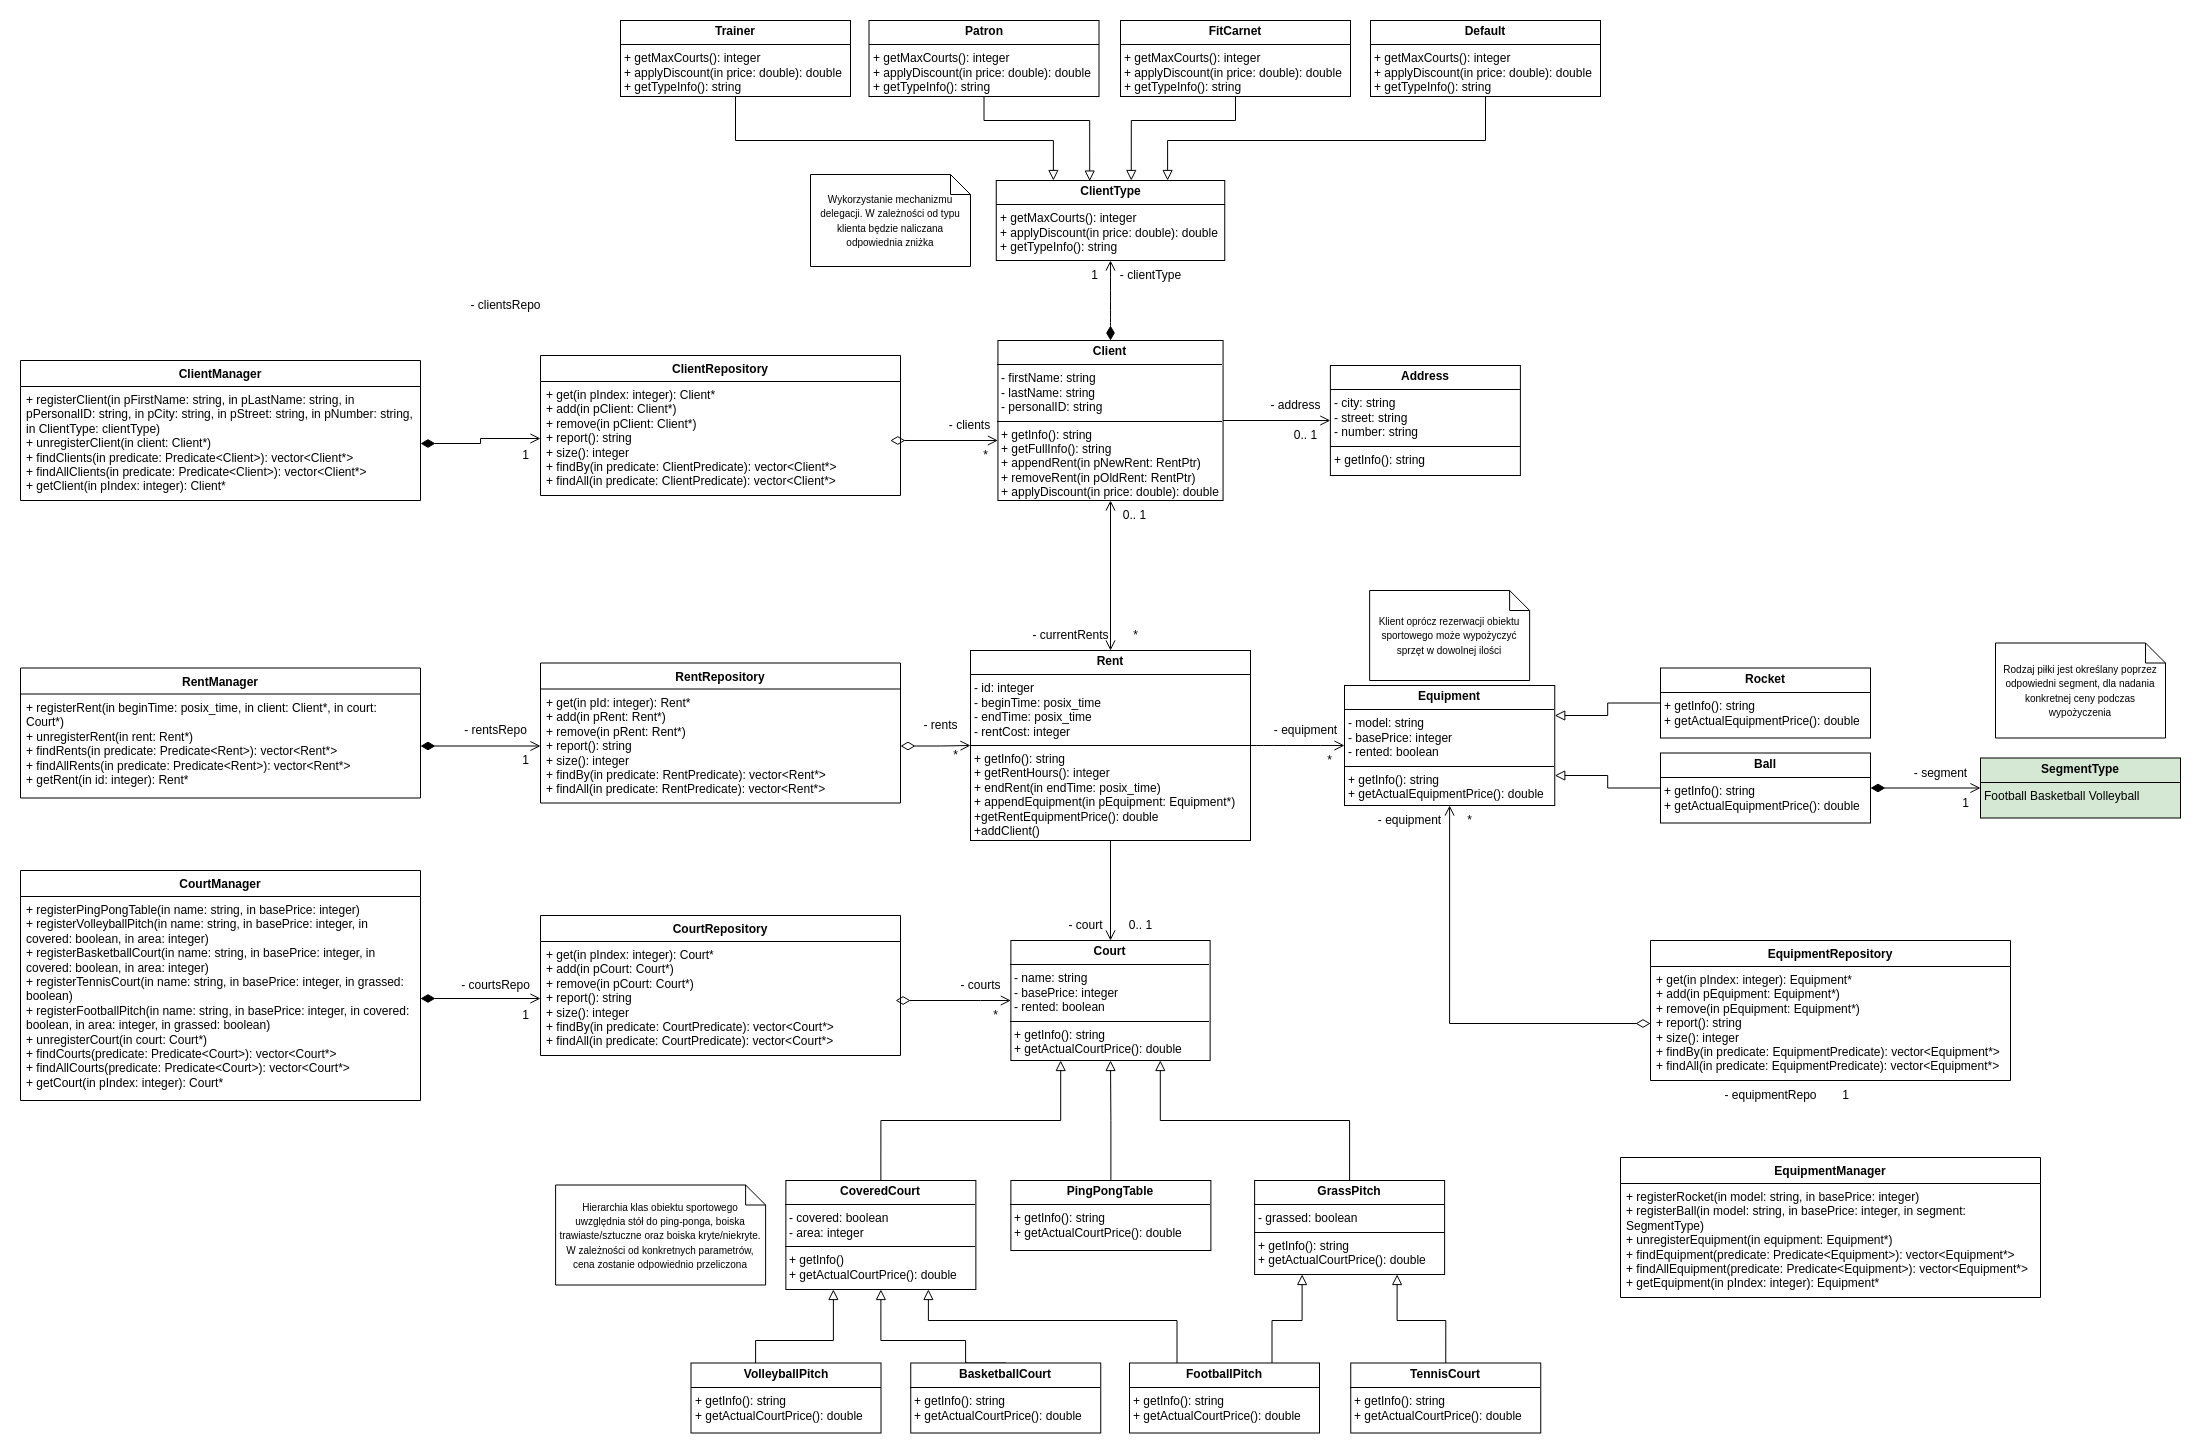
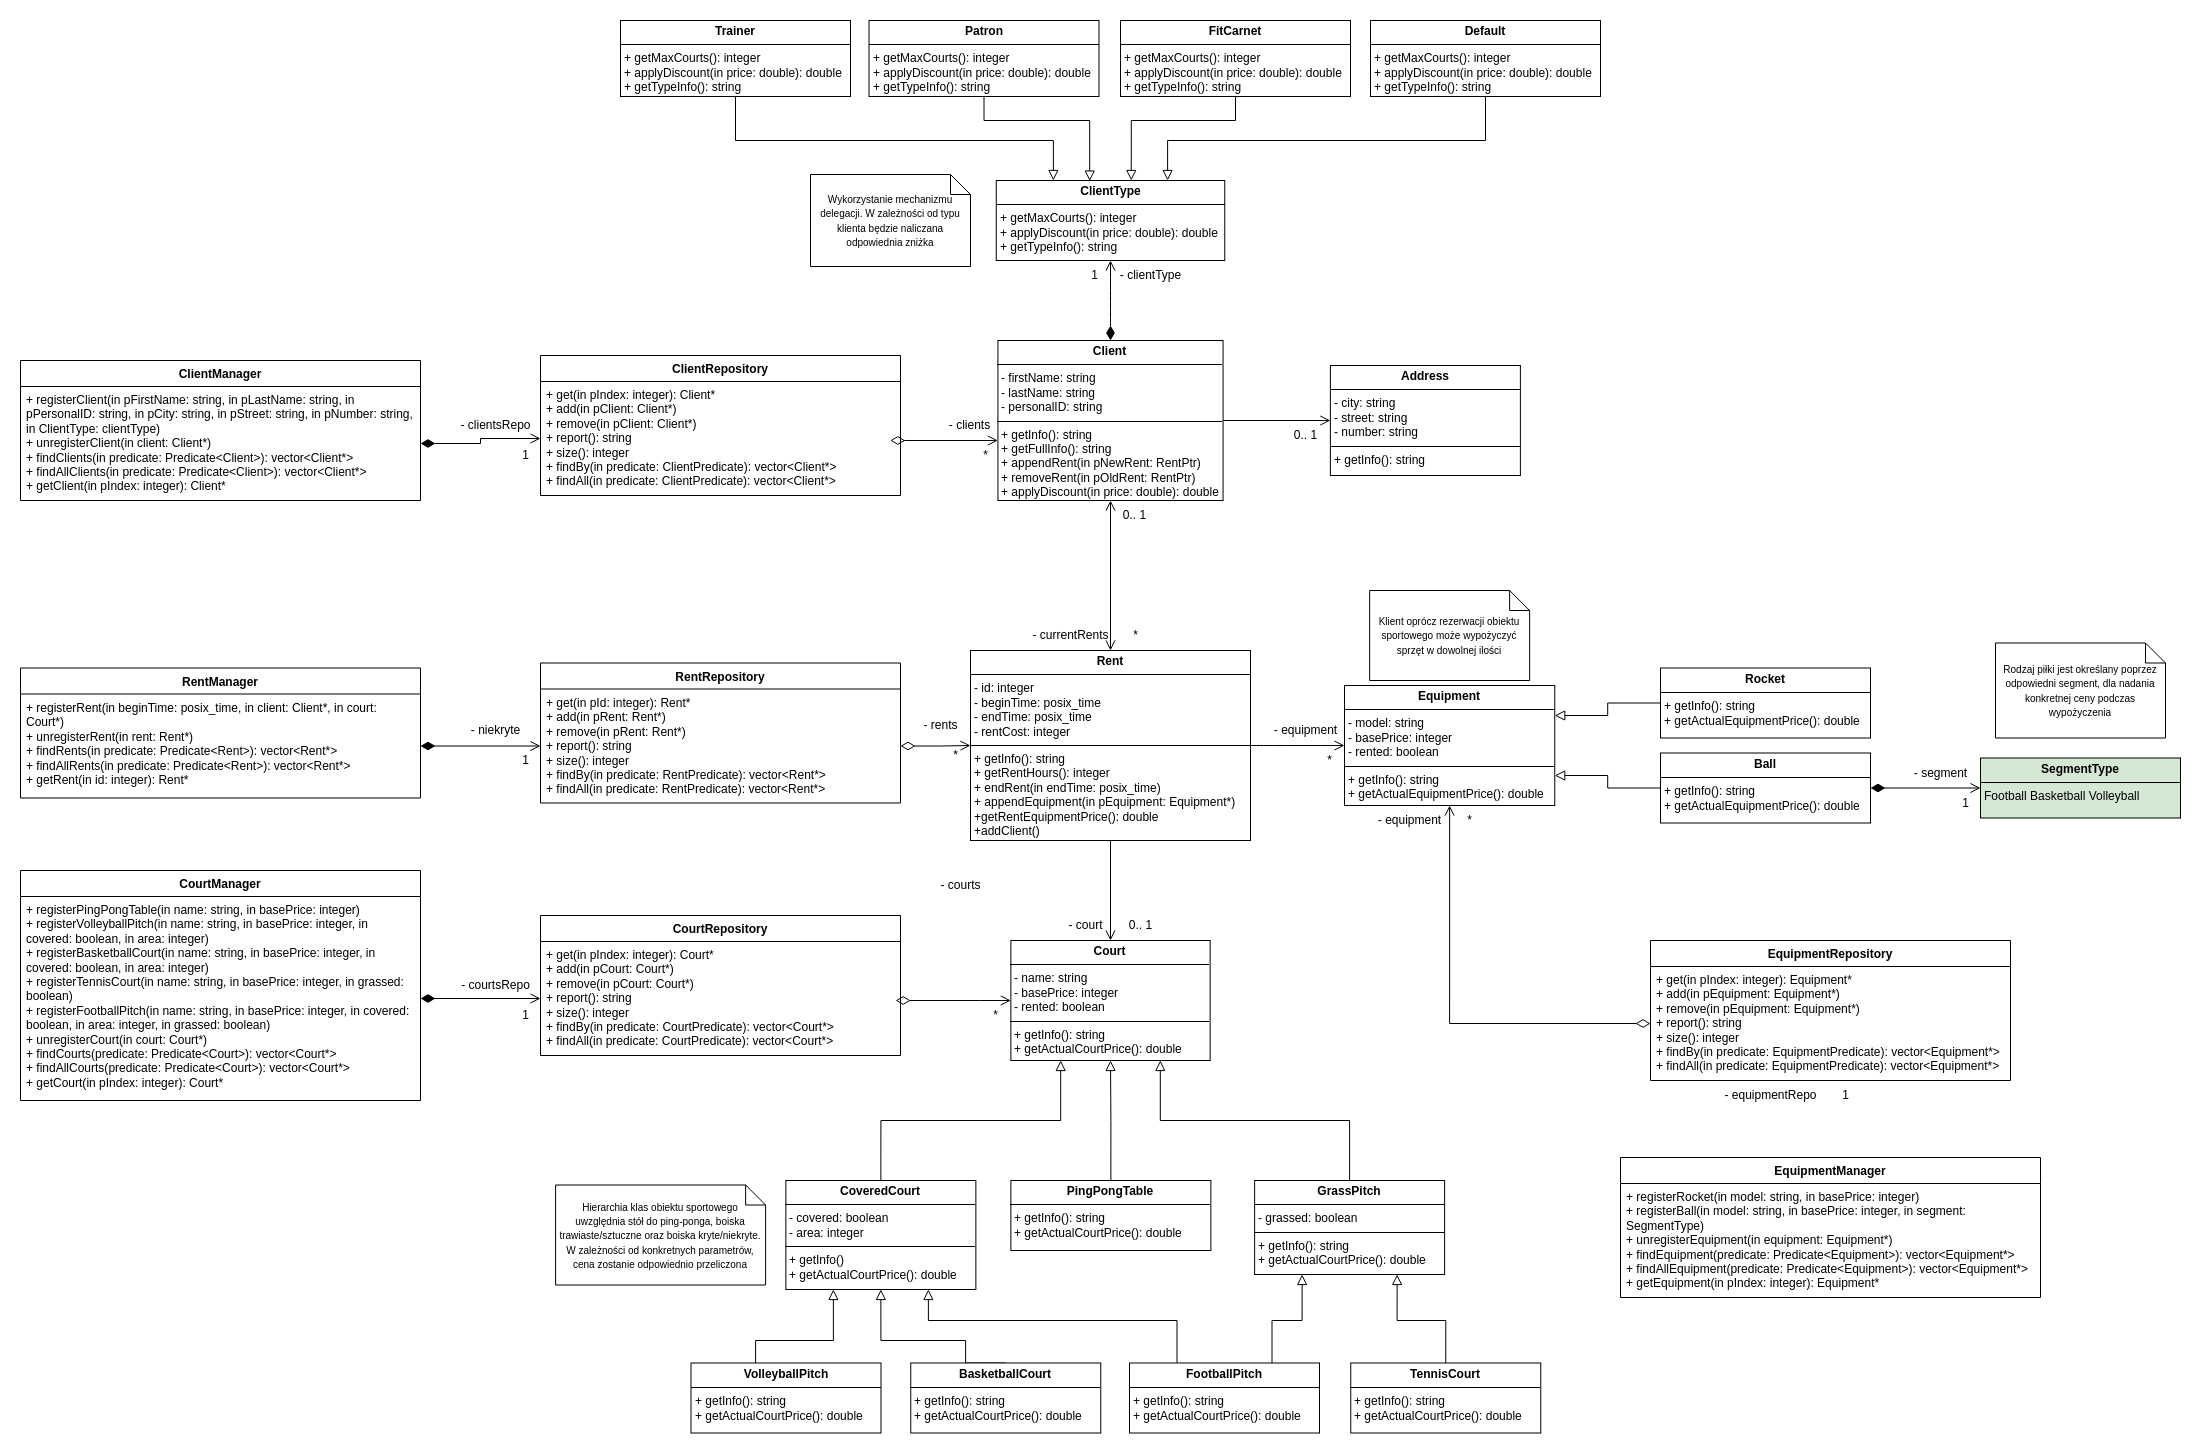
(506, 306) -> (496, 426)
(1295, 406) -> none
(496, 731) -> (496, 731)
(980, 986) -> (960, 886)
